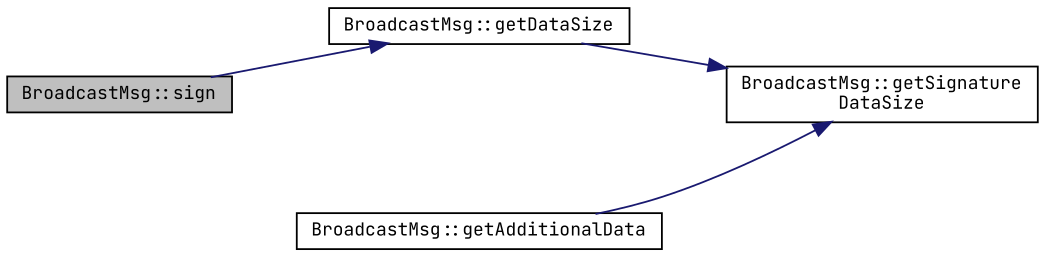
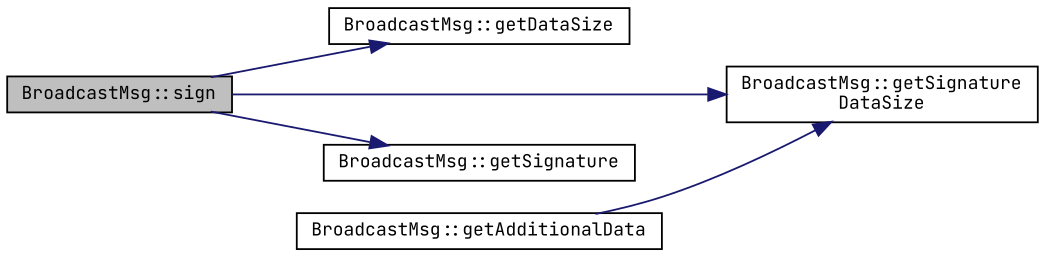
(645, 54) -> (470, 94)
none -> (479, 163)
